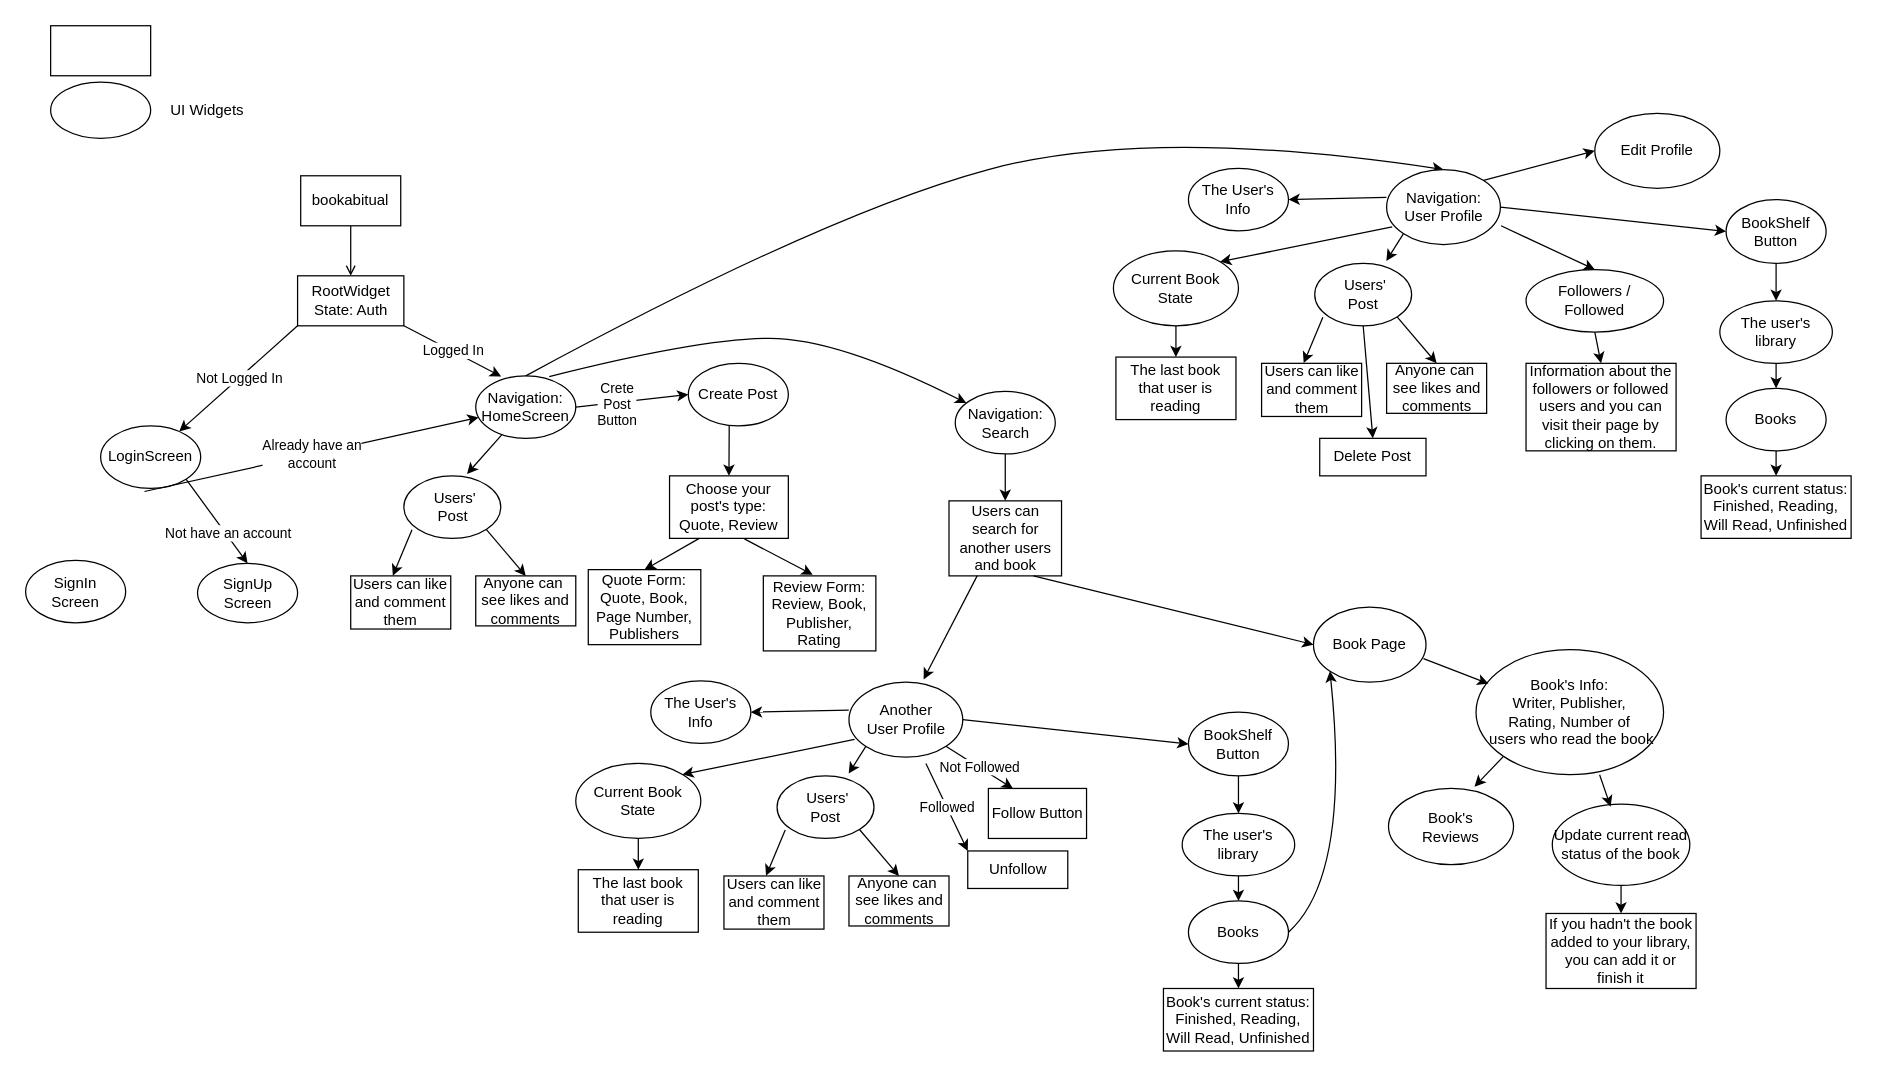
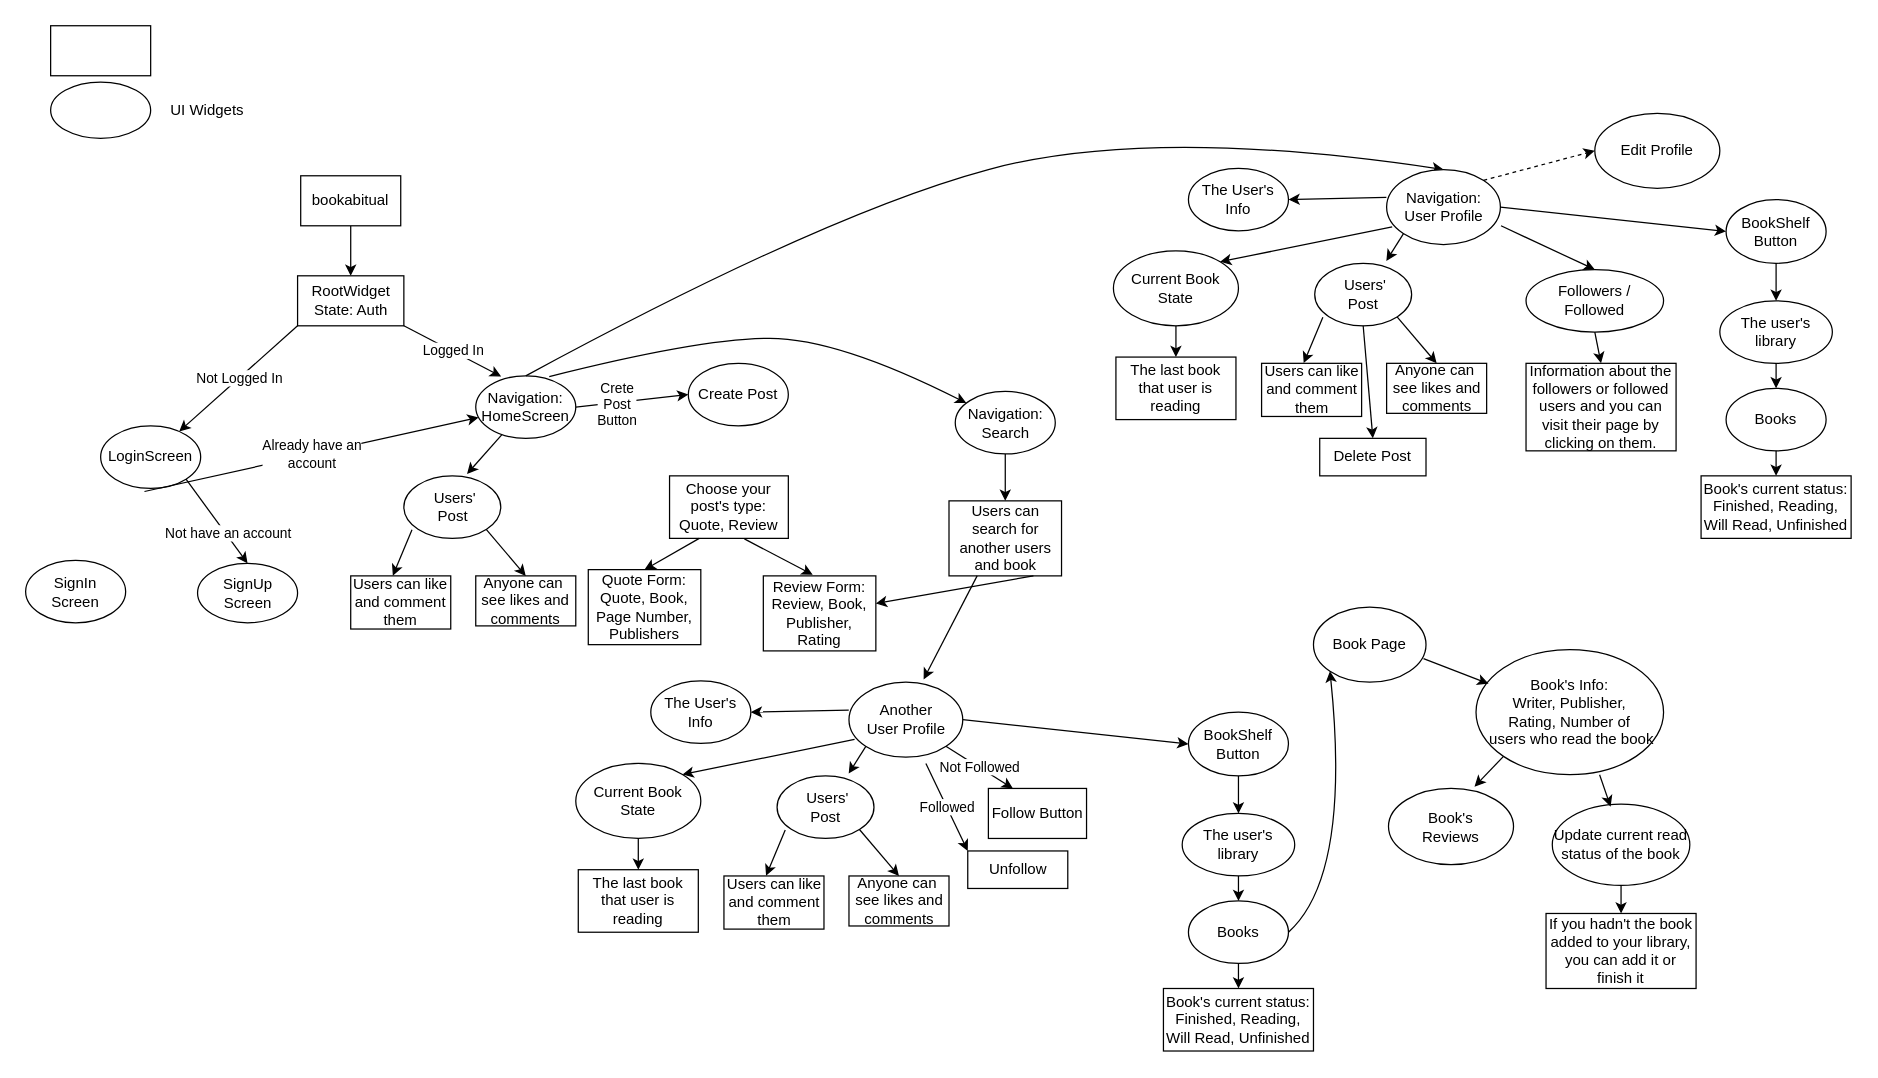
(1535, 166) -> (1535, 166)
(351, 268) -> (351, 266)
(729, 447) -> none
(1170, 609) -> (957, 589)
